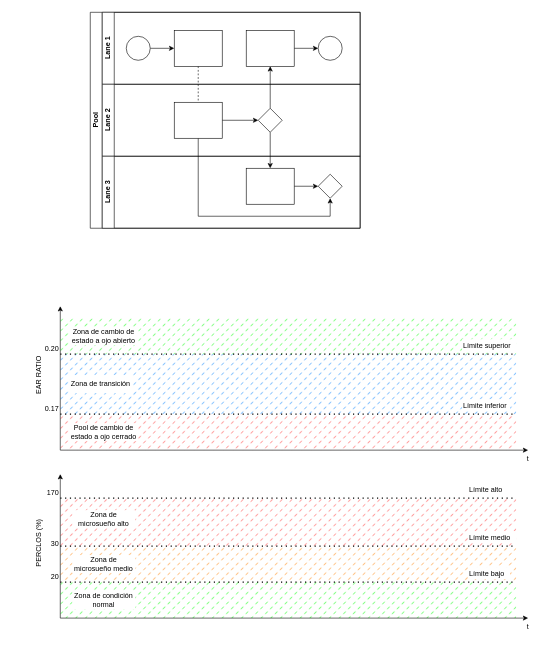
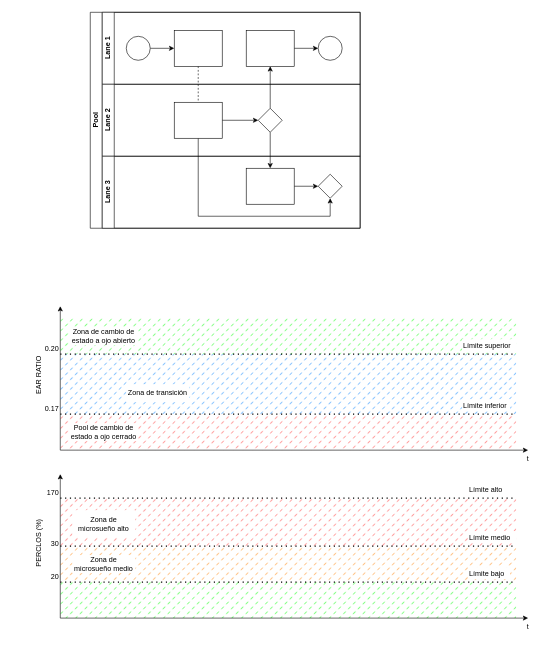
(101, 384) -> (158, 393)
(104, 519) -> (104, 524)
(104, 600) -> none
